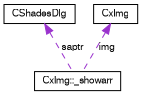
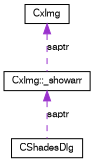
(107, 48) -> (58, 48)
(61, 52) -> (47, 120)
